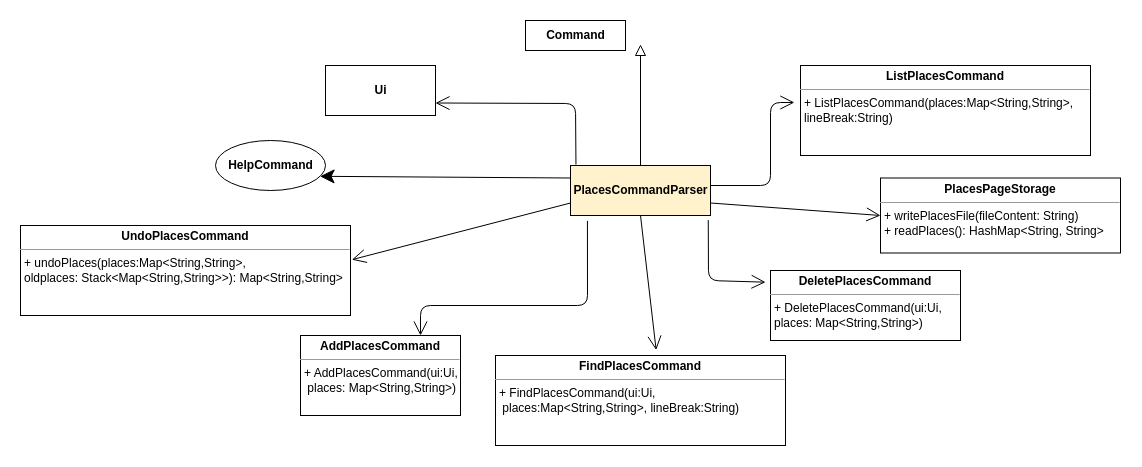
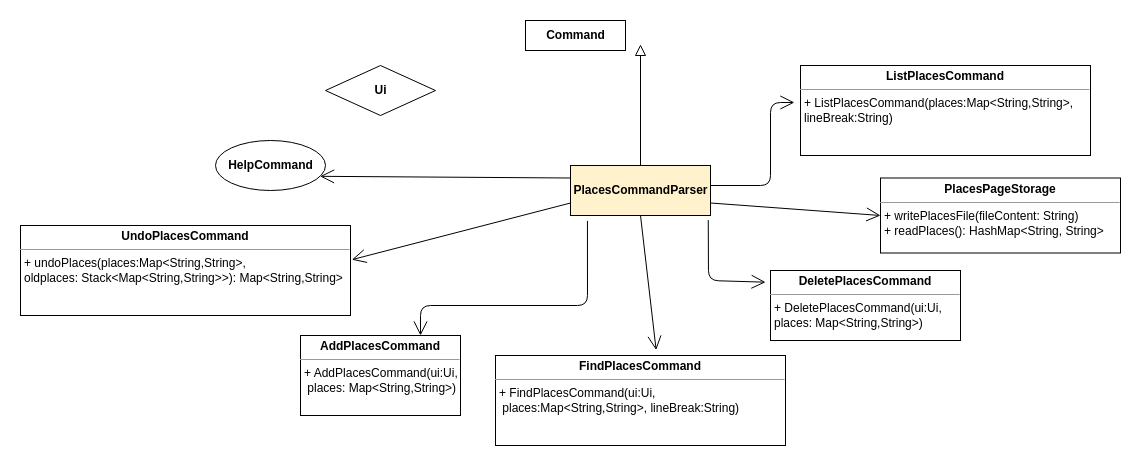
(381, 91) -> (381, 91)
(532, 103) -> none
(332, 176) -> (328, 176)
